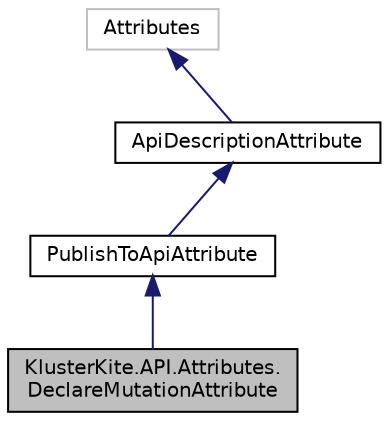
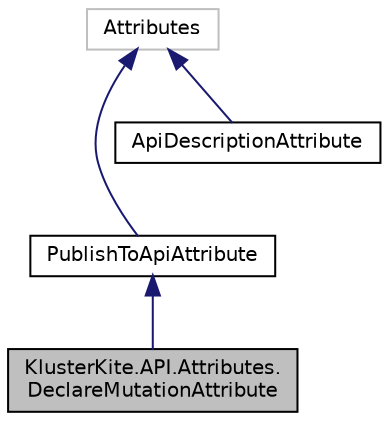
(193, 207) -> (96, 153)
